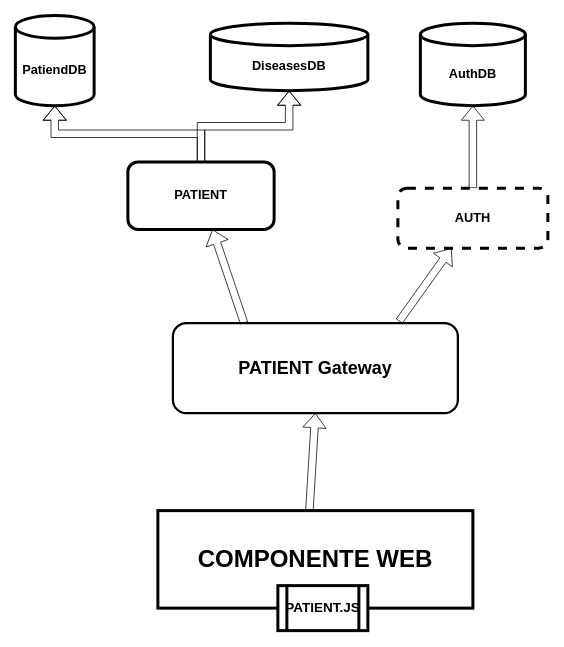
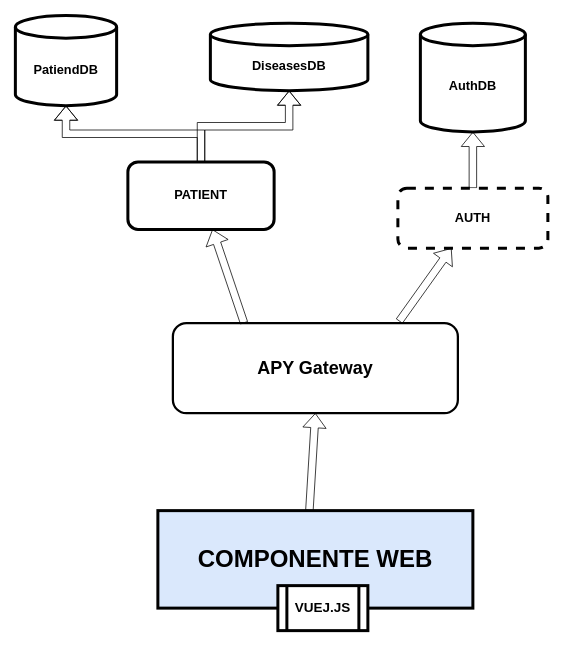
(55, 60) -> (66, 60)
(473, 64) -> (473, 77)
(315, 368) -> (315, 368)
(315, 559) -> (315, 559)
(323, 608) -> (323, 608)
